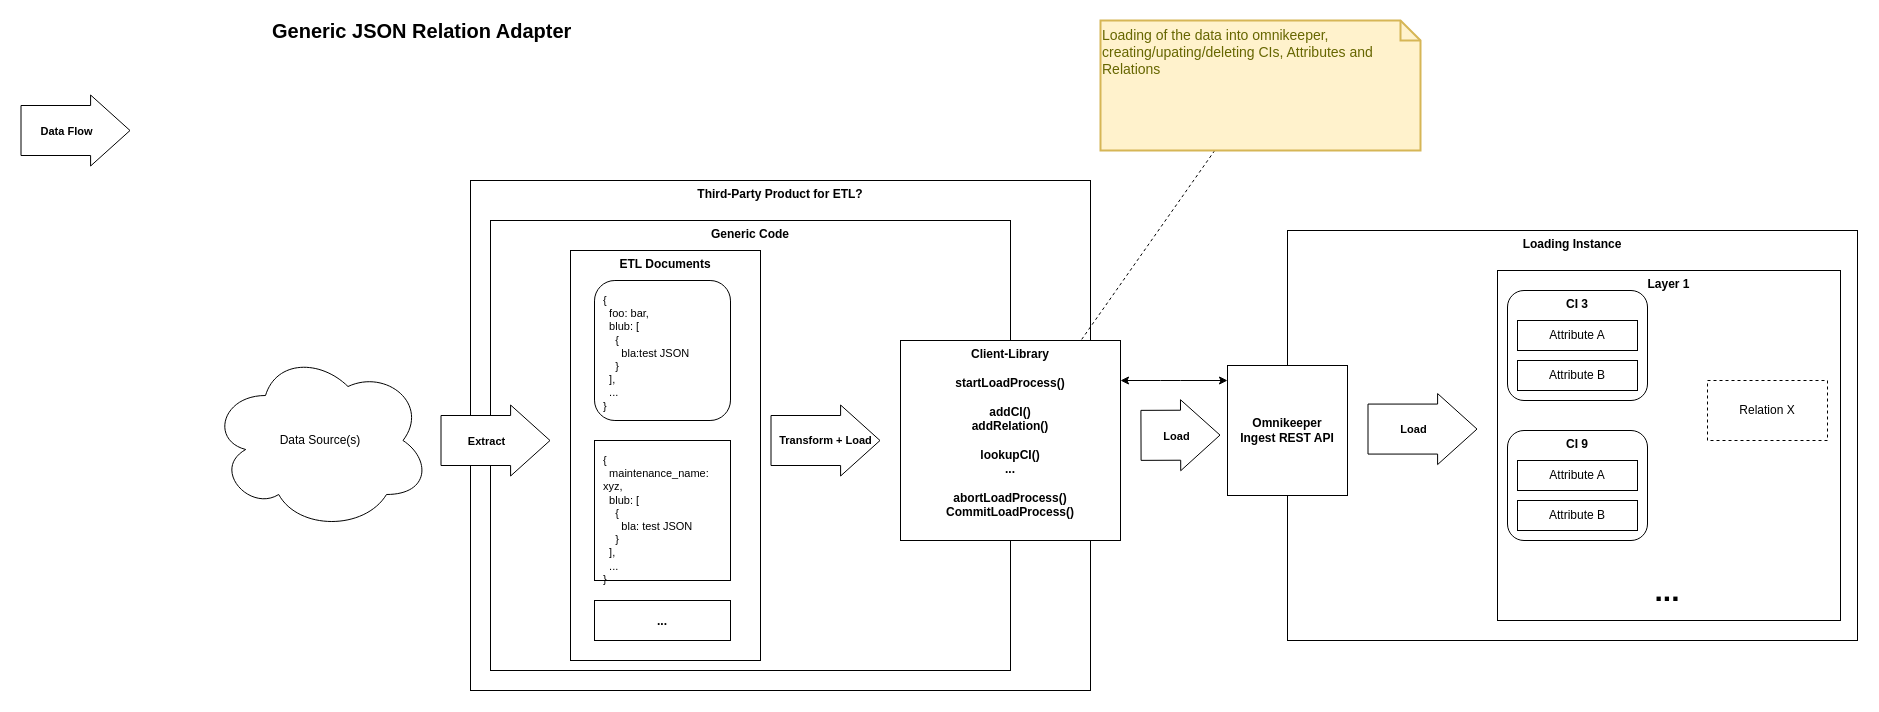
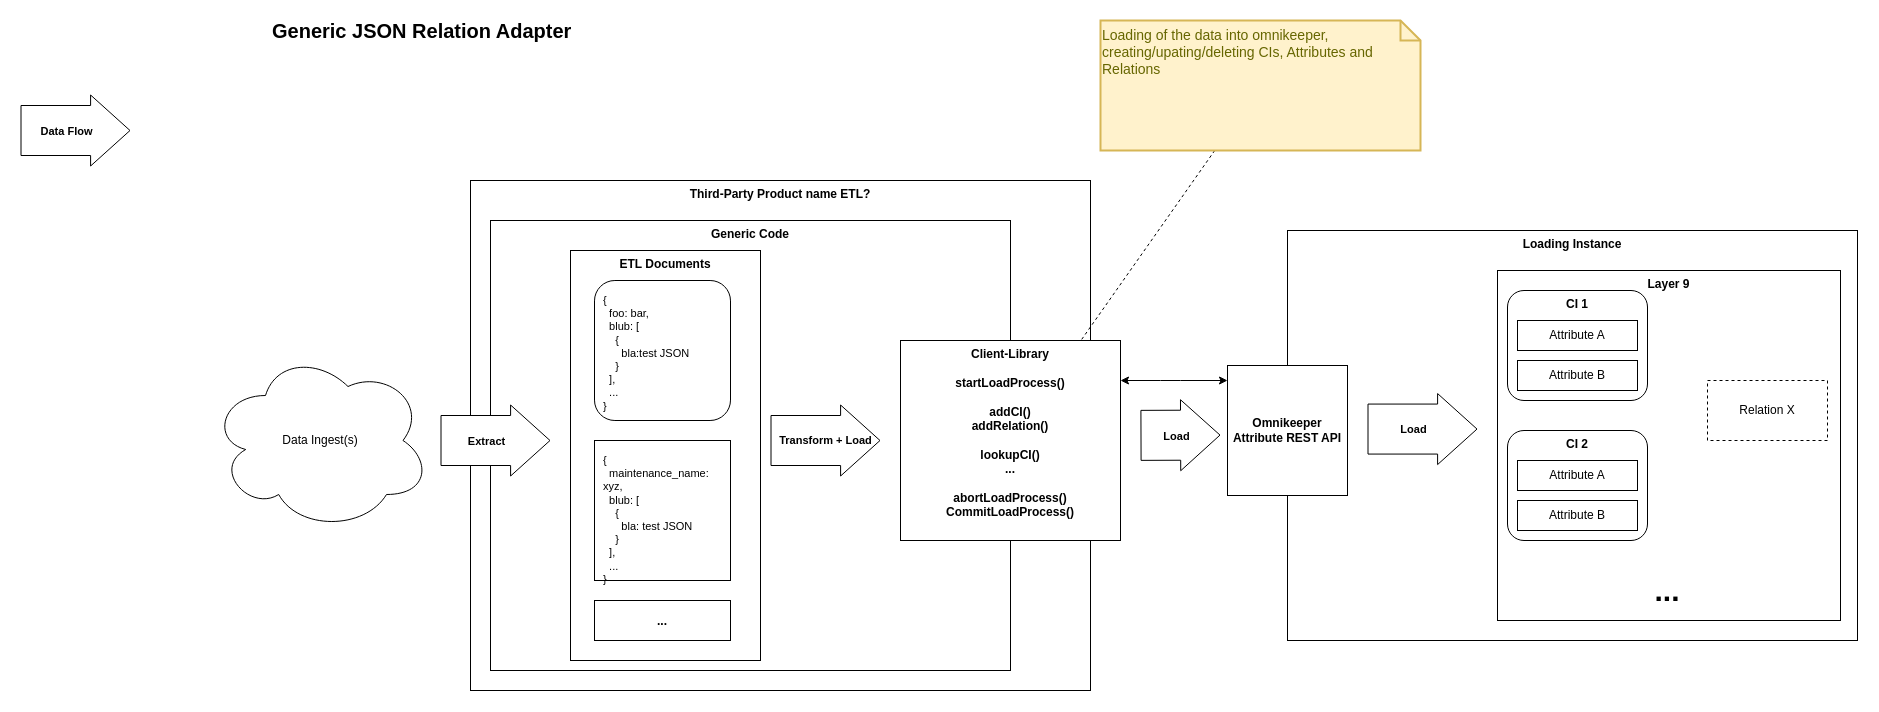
(781, 195) -> (781, 195)
(1669, 285) -> (1669, 285)
(1578, 305) -> (1578, 305)
(1288, 431) -> (1288, 431)
(321, 441) -> (321, 441)
(1578, 445) -> (1578, 445)
